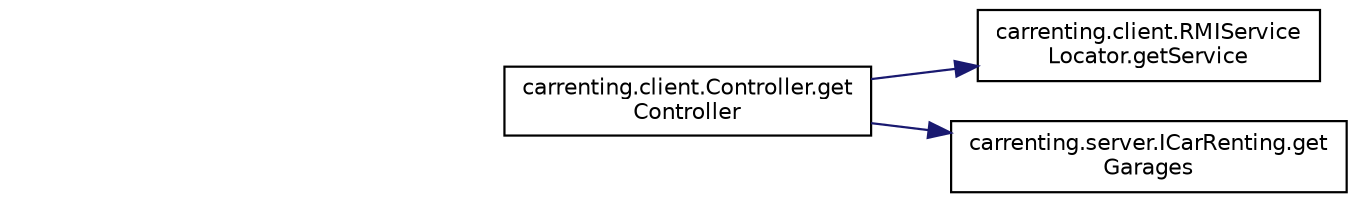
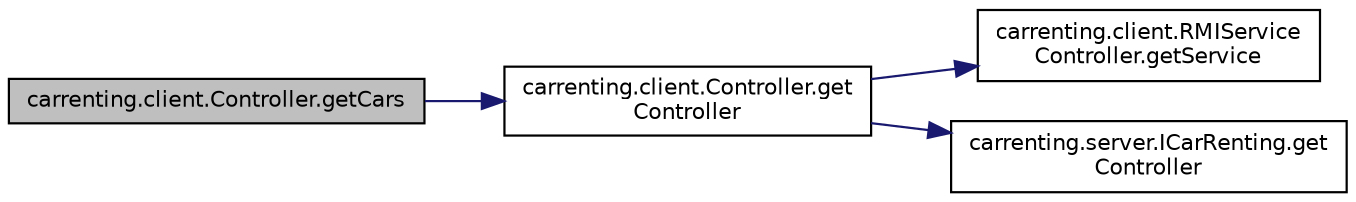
(1149, 46) -> (1149, 46)
none -> (217, 101)
(1149, 157) -> (1149, 157)
